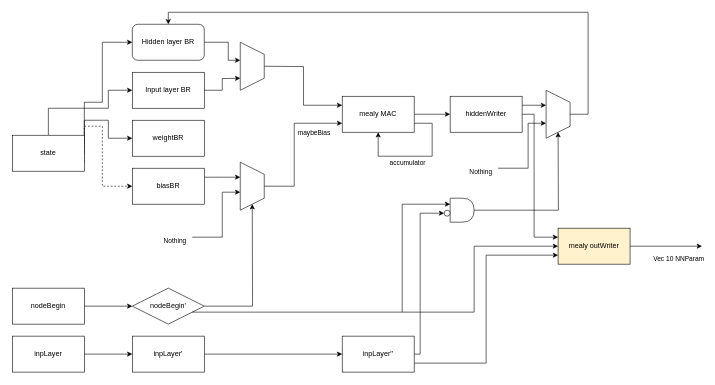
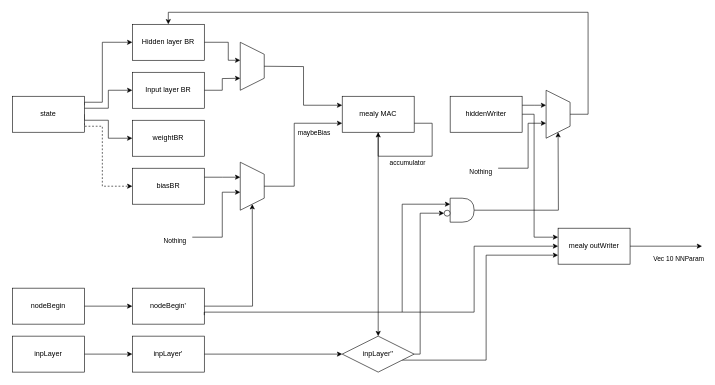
(168, 42) -> (168, 42)
(444, 114) -> (378, 330)
(48, 153) -> (48, 114)
(594, 246) -> (594, 246)
(168, 306) -> (168, 306)
(378, 354) -> (378, 354)
